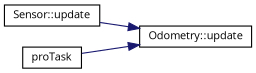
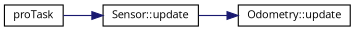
(105, 50) -> (78, 16)
